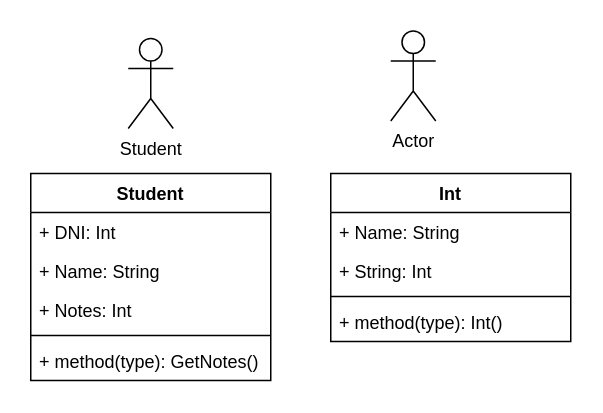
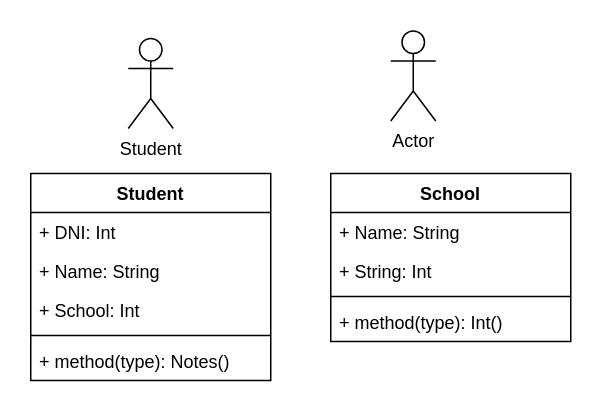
(450, 194) -> (450, 194)
(92, 311) -> (95, 311)
(163, 362) -> (148, 362)
